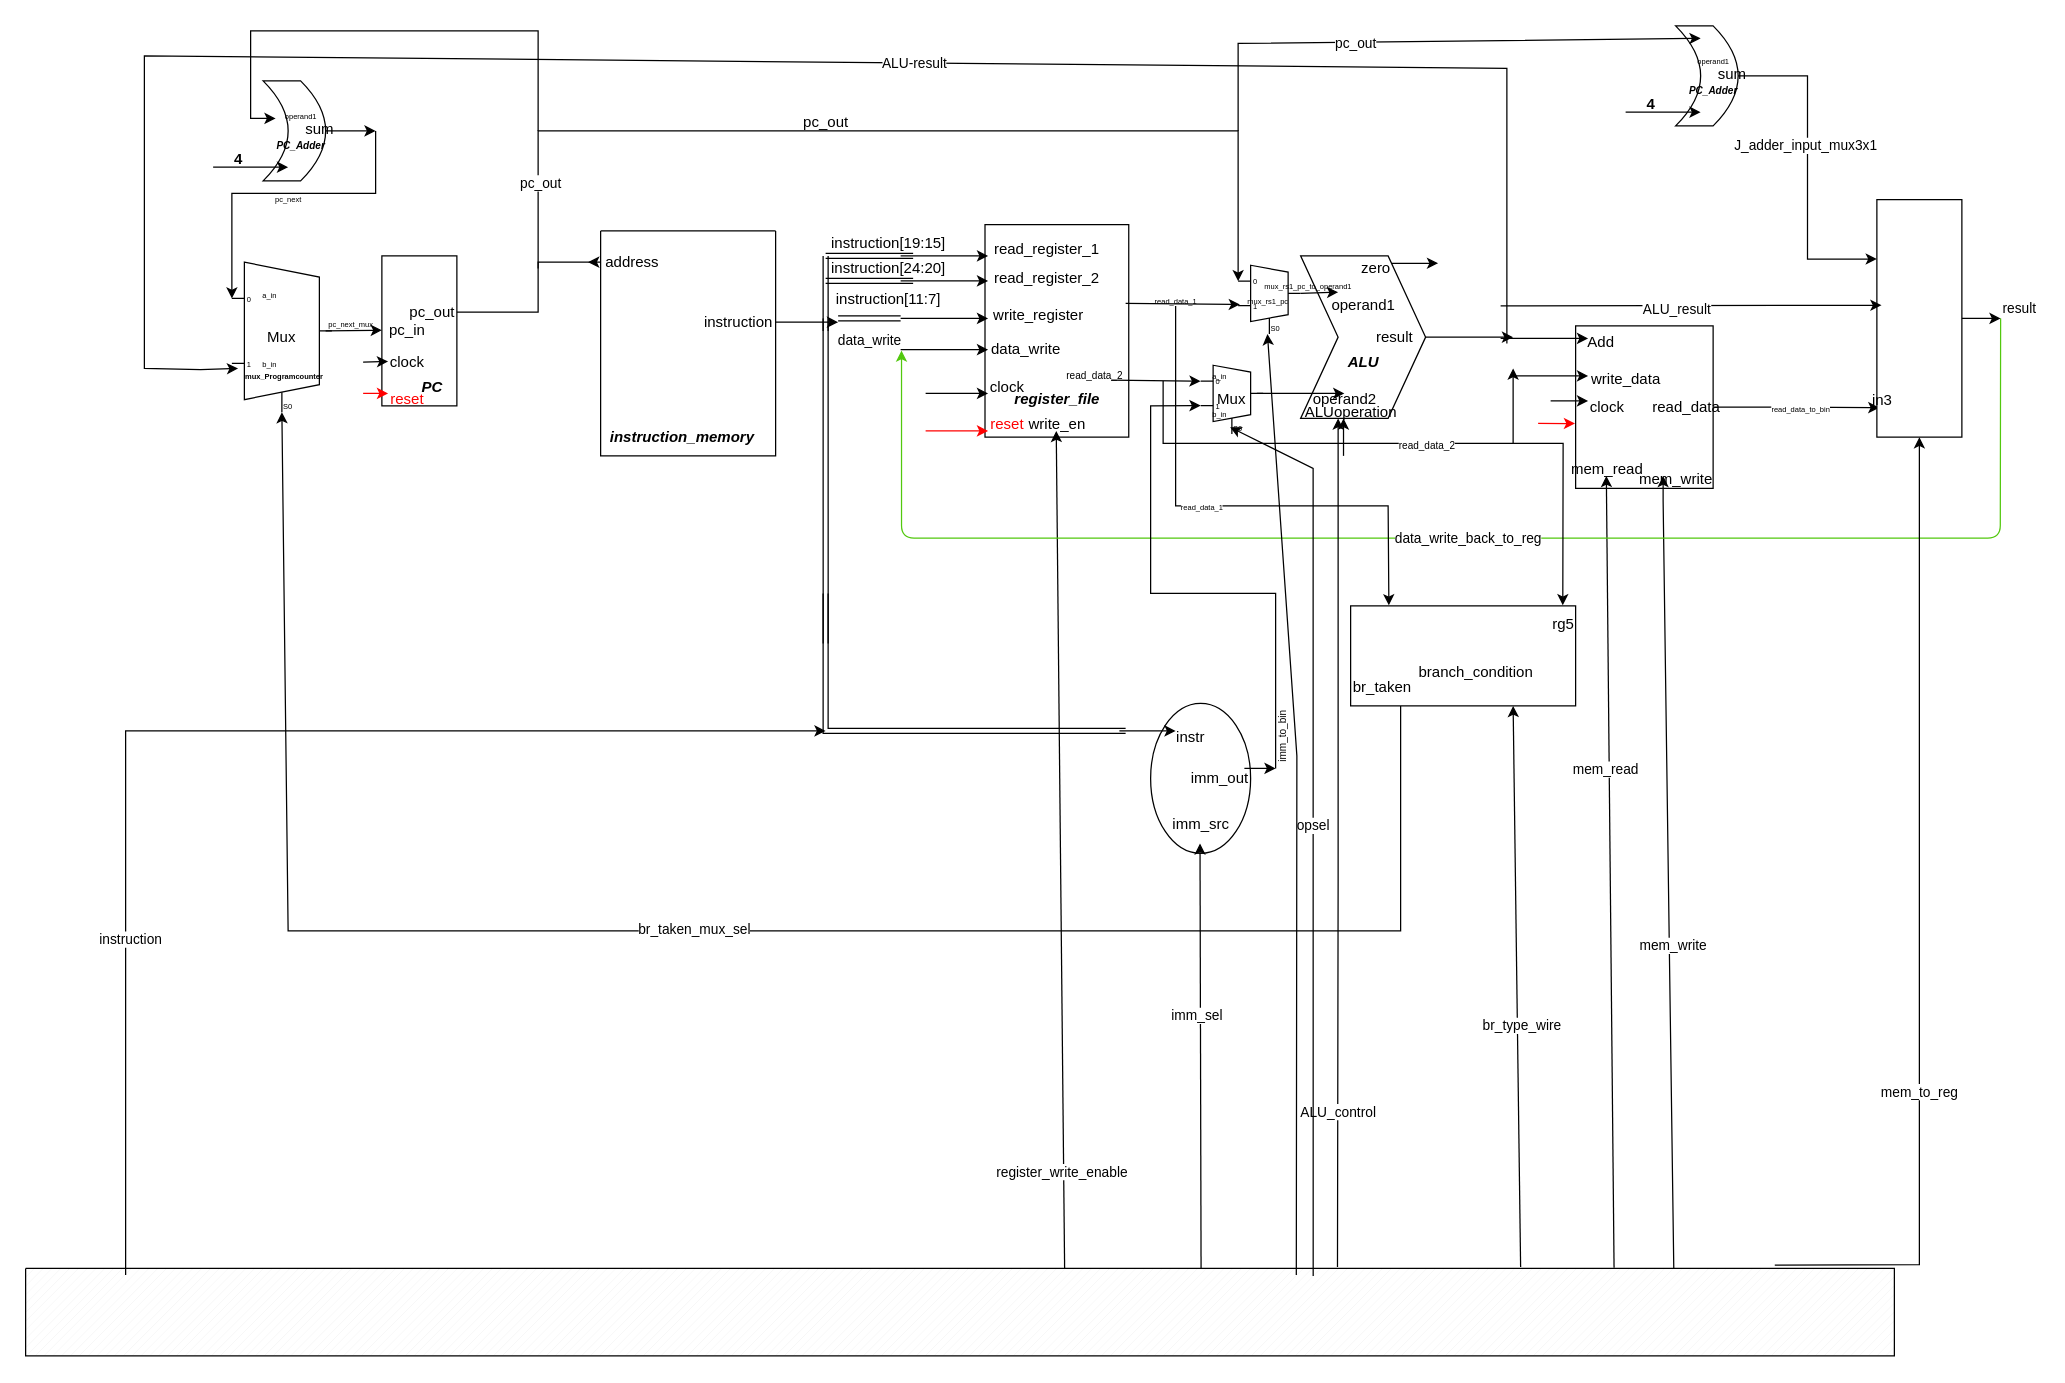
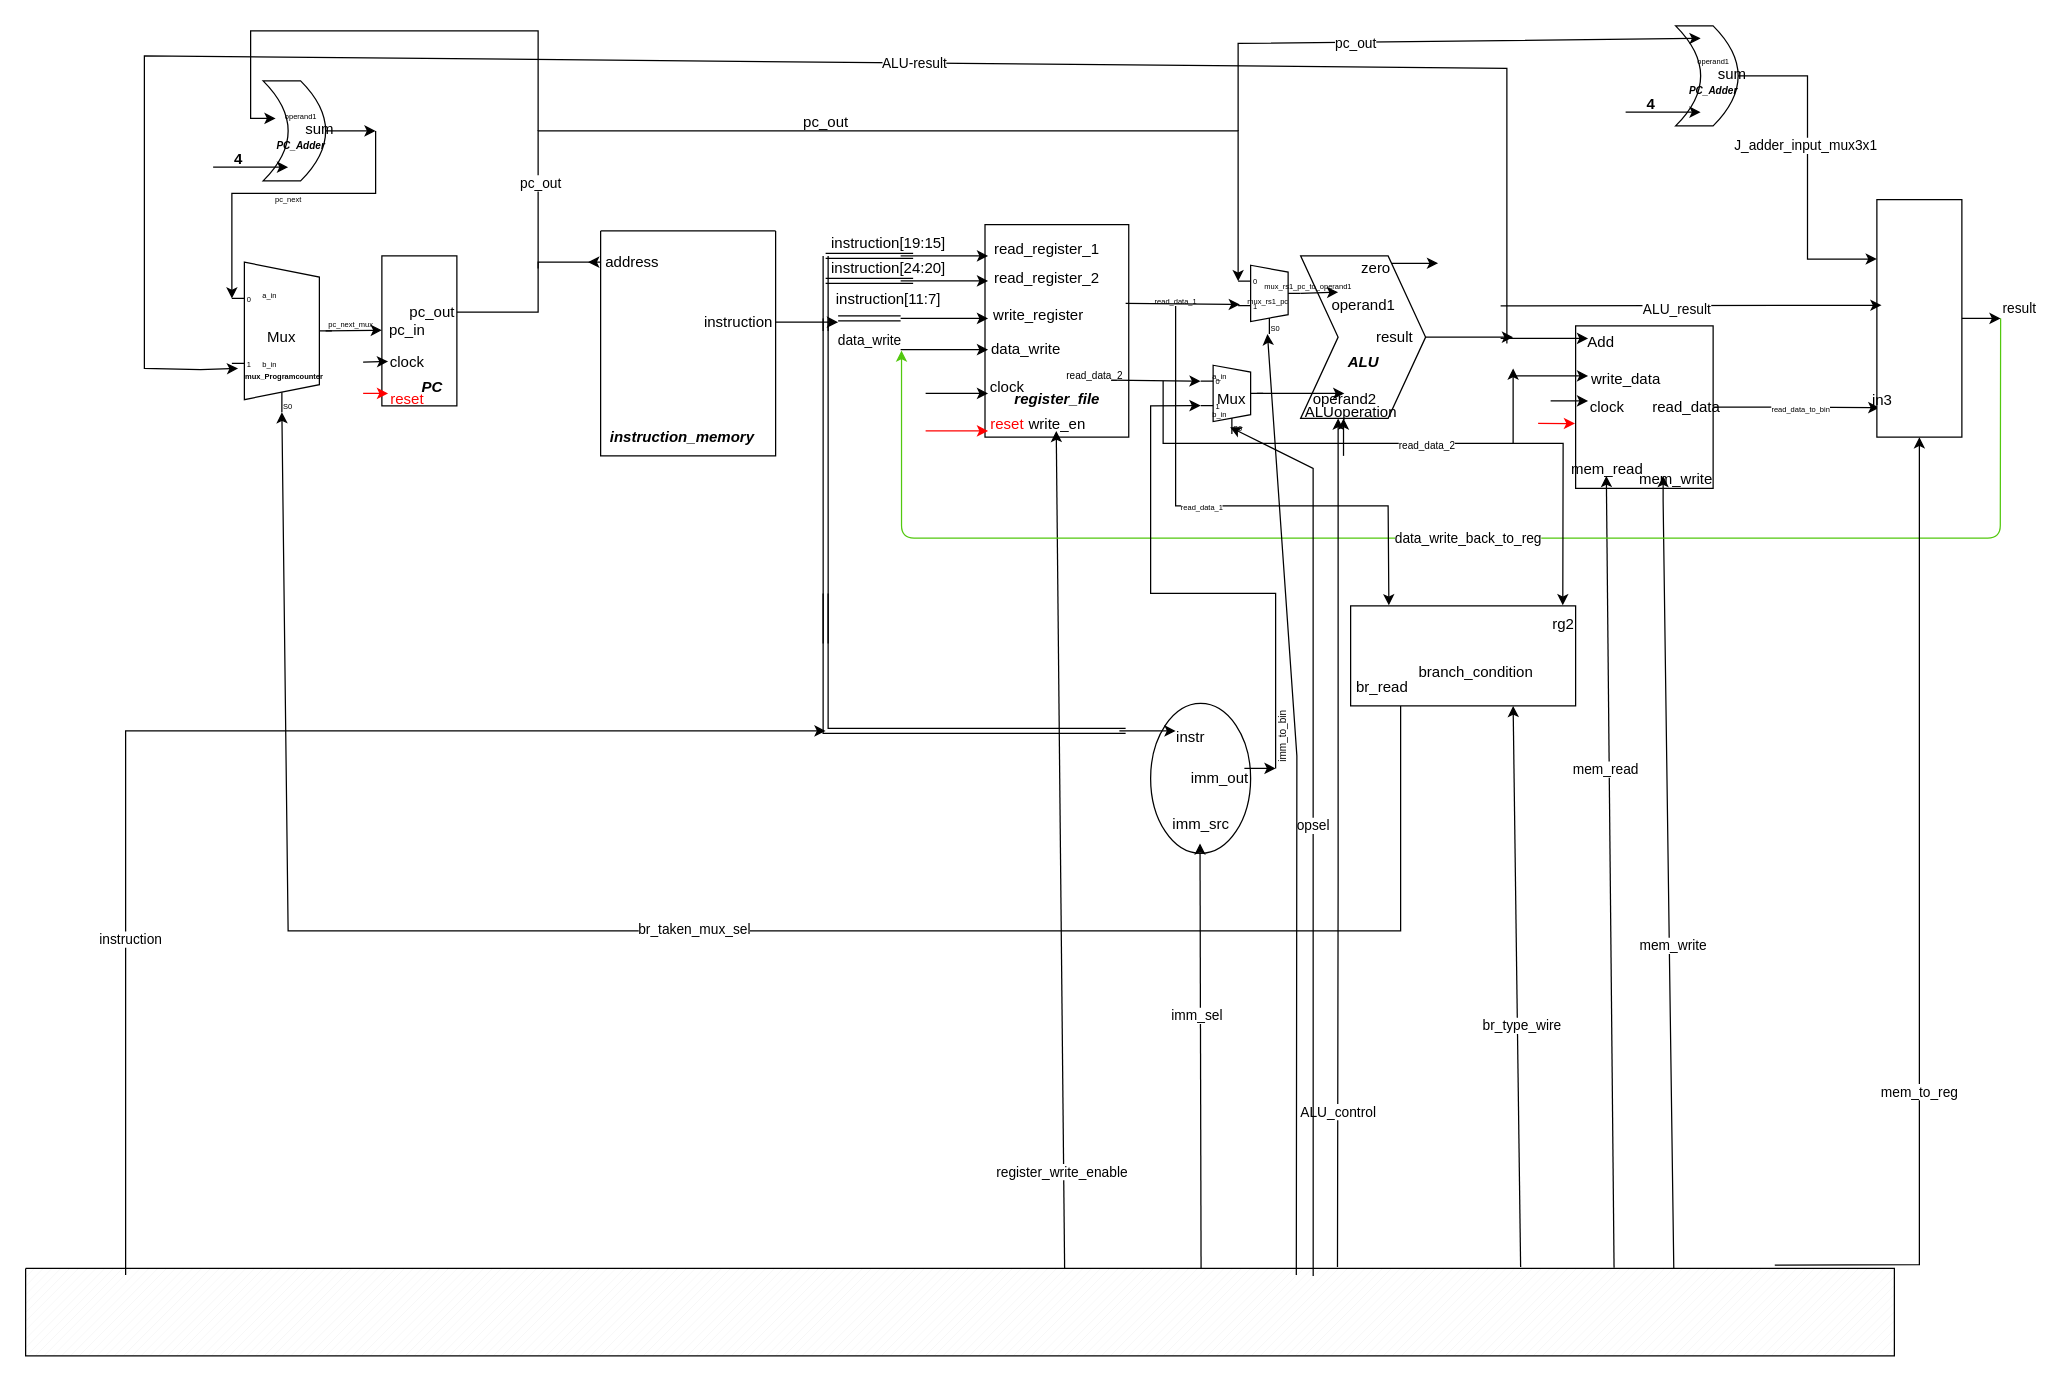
(1564, 624) -> (1564, 624)
(1383, 687) -> (1383, 687)
